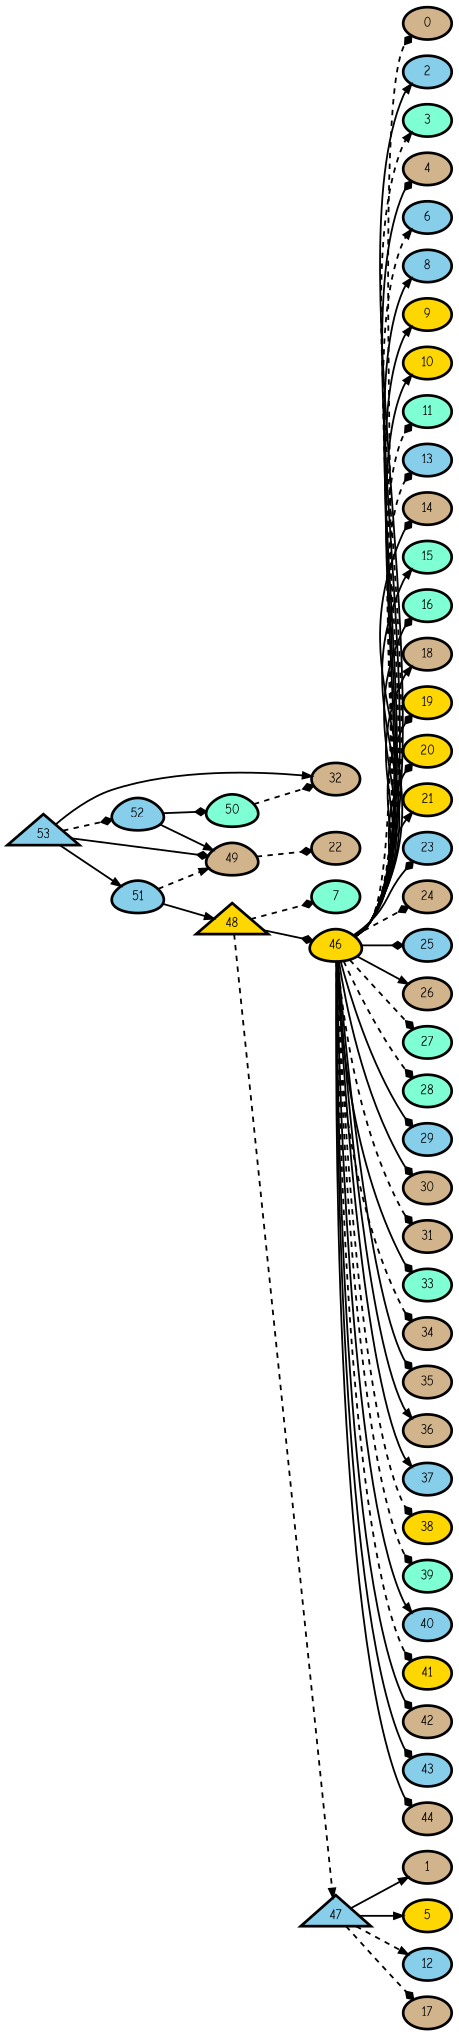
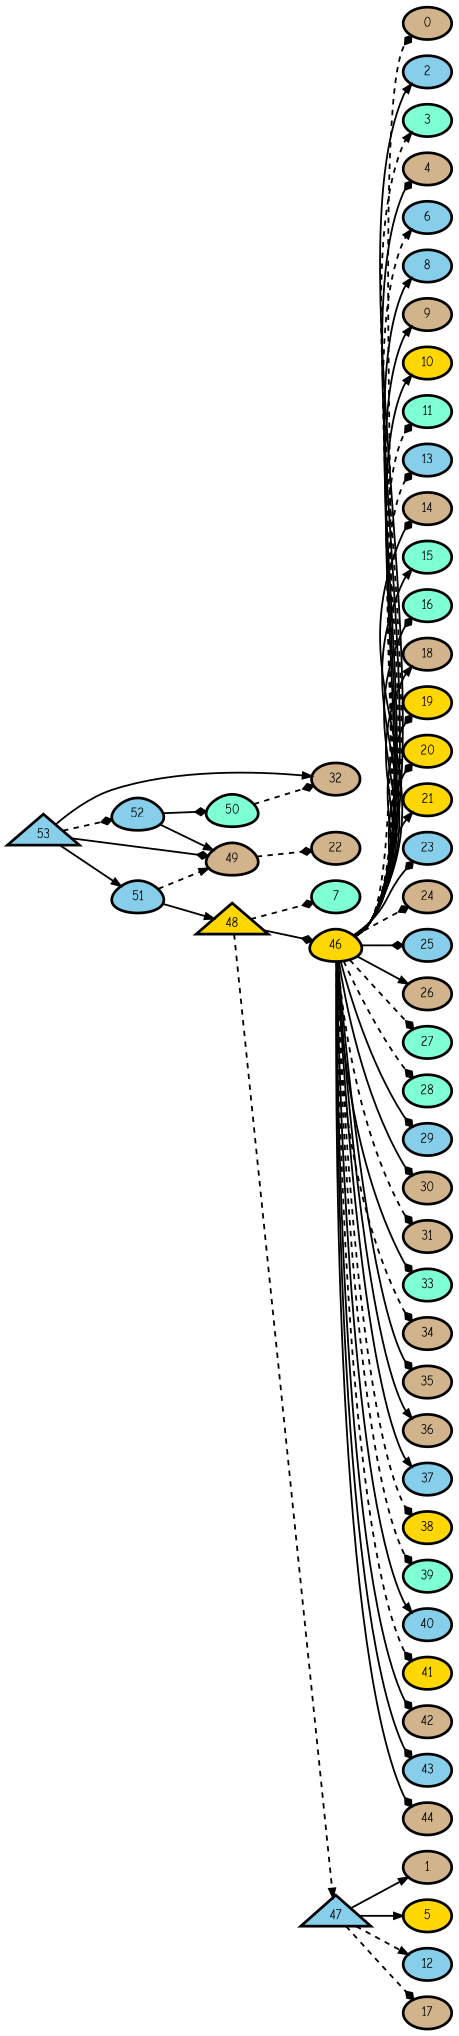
(427, 315) -> (427, 315)
